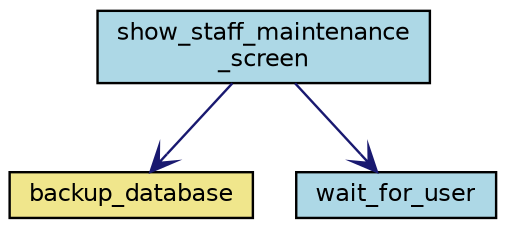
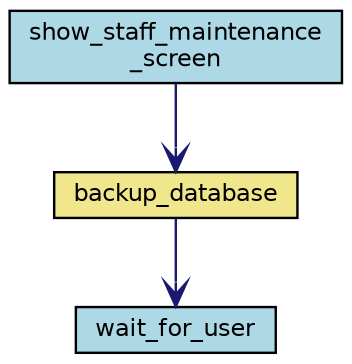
(328, 119) -> (176, 250)
